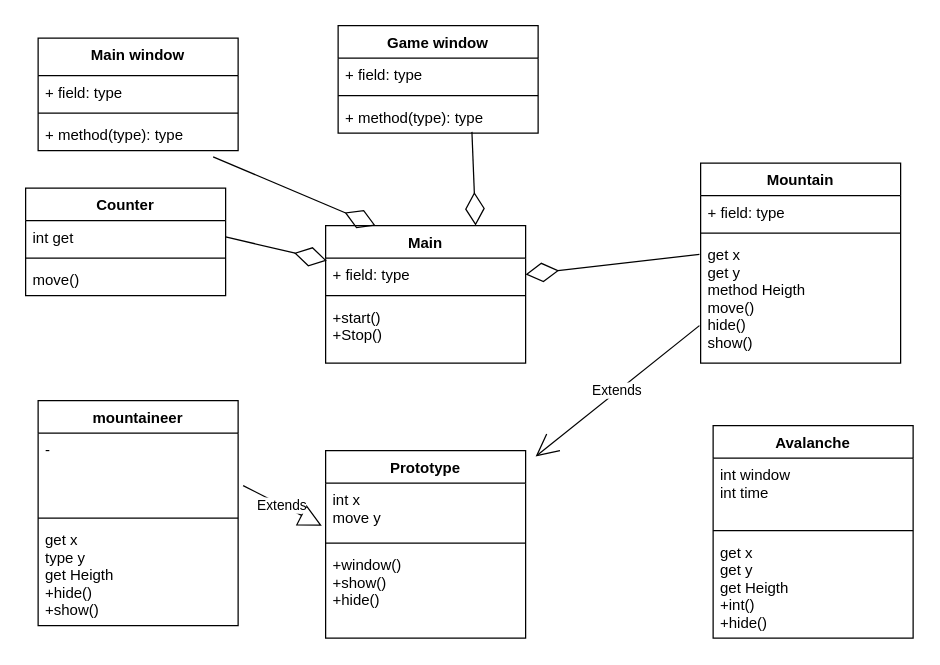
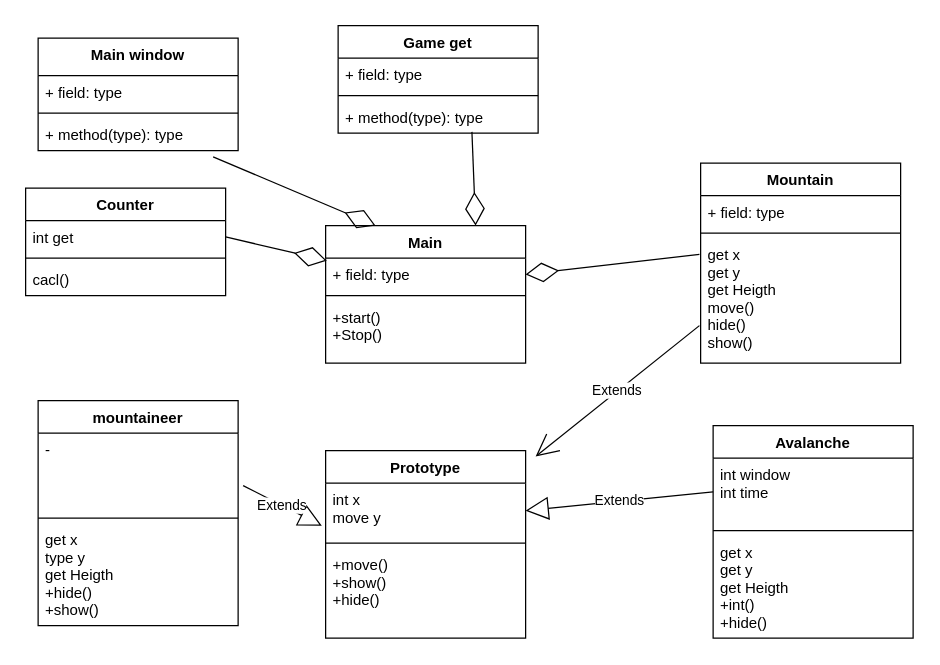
(438, 43) -> (438, 43)
(727, 255) -> (727, 255)
(58, 280) -> (56, 280)
none -> (630, 500)
(368, 565) -> (362, 565)
